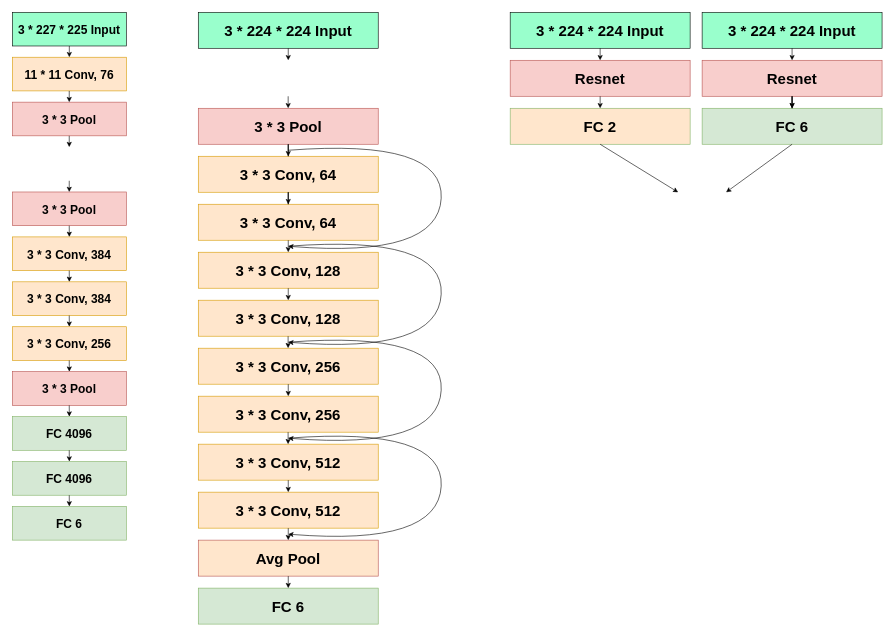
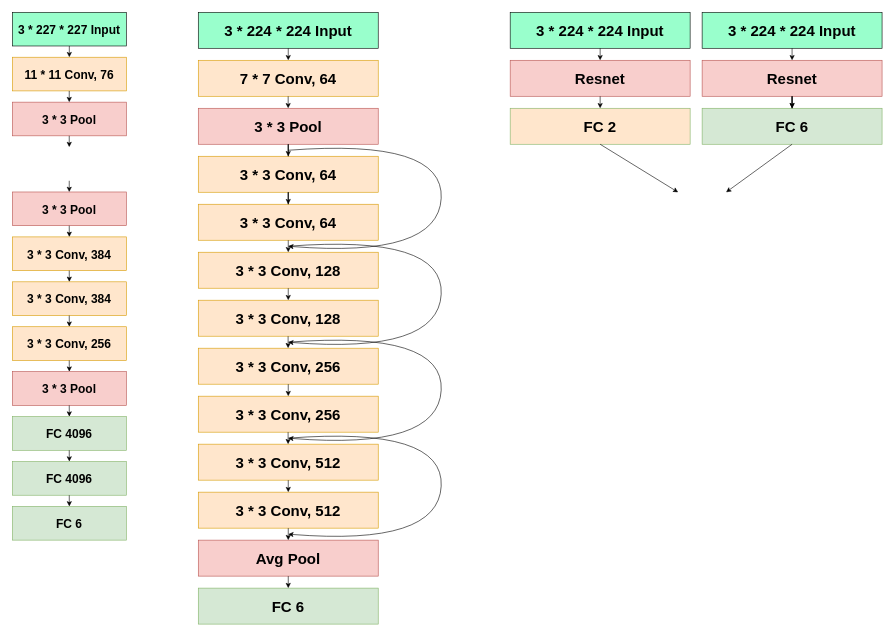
(69, 29) -> (69, 29)
none -> (288, 78)
(288, 558) -> (288, 558)
